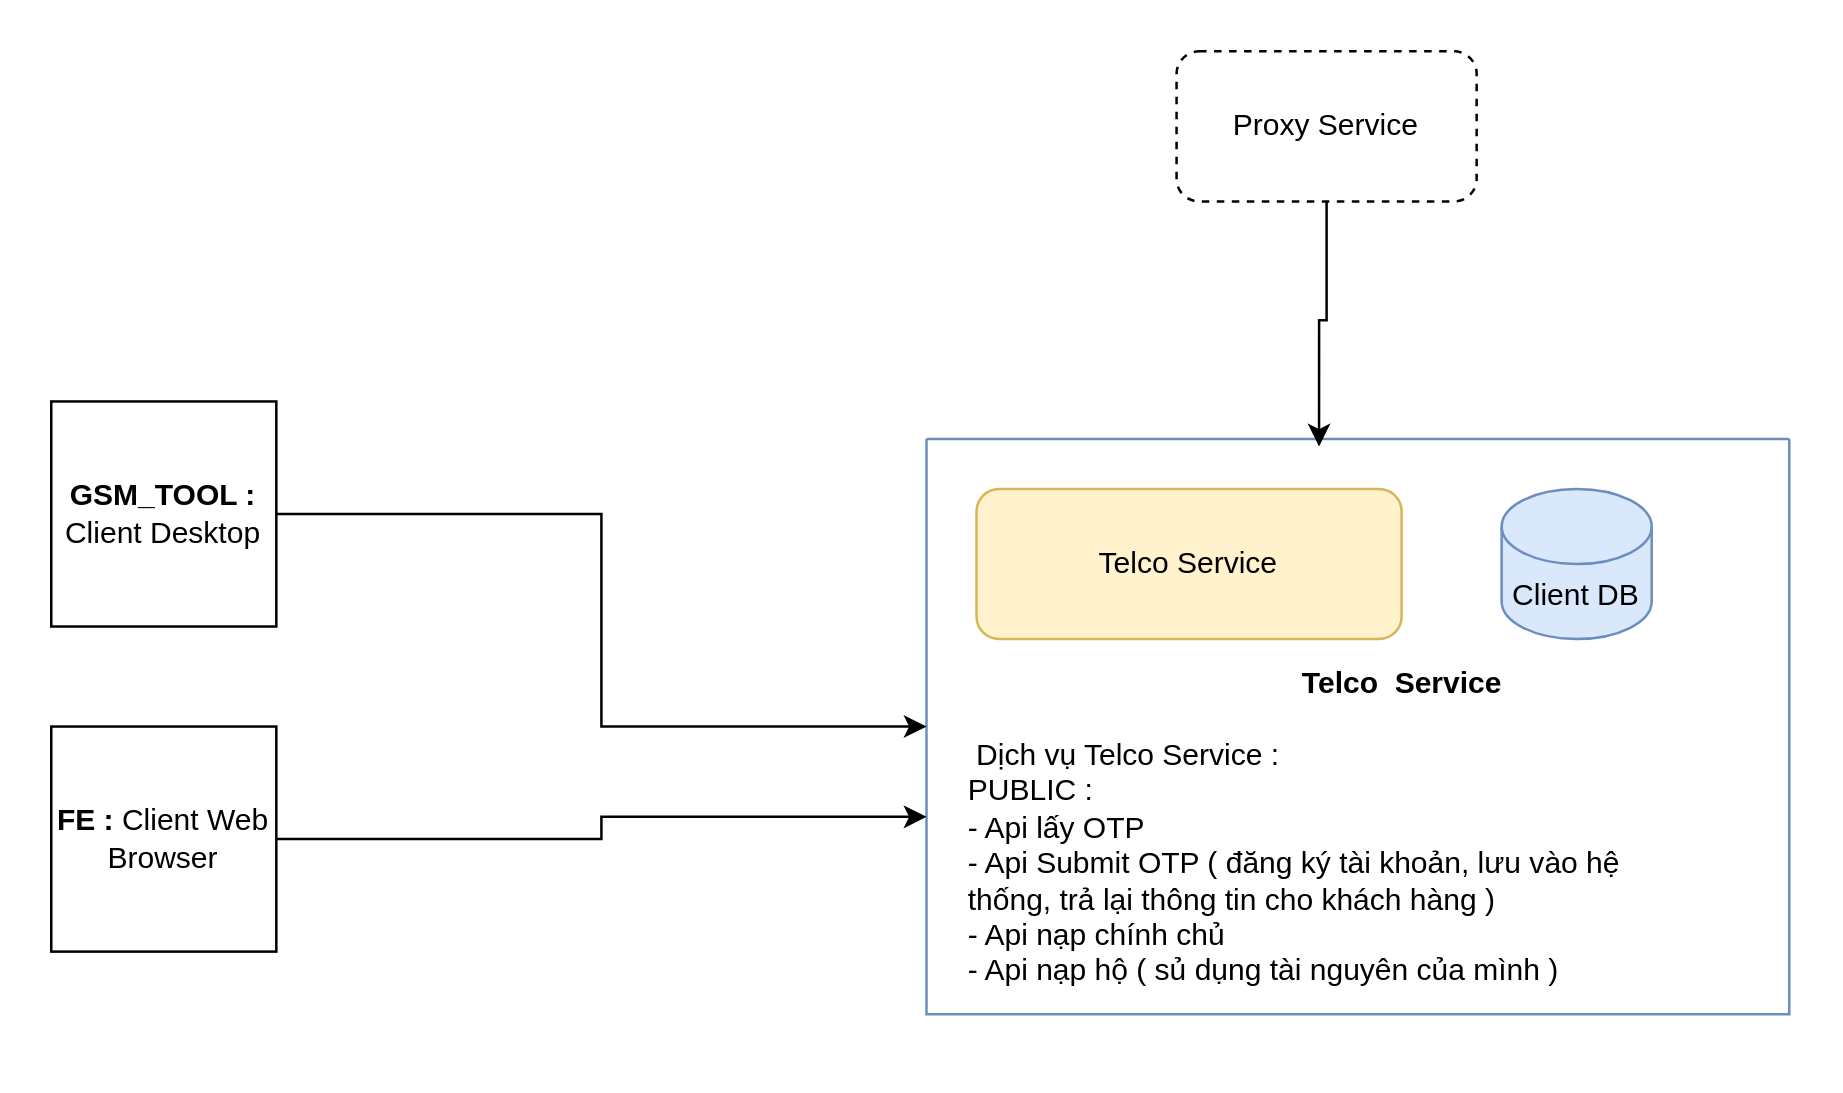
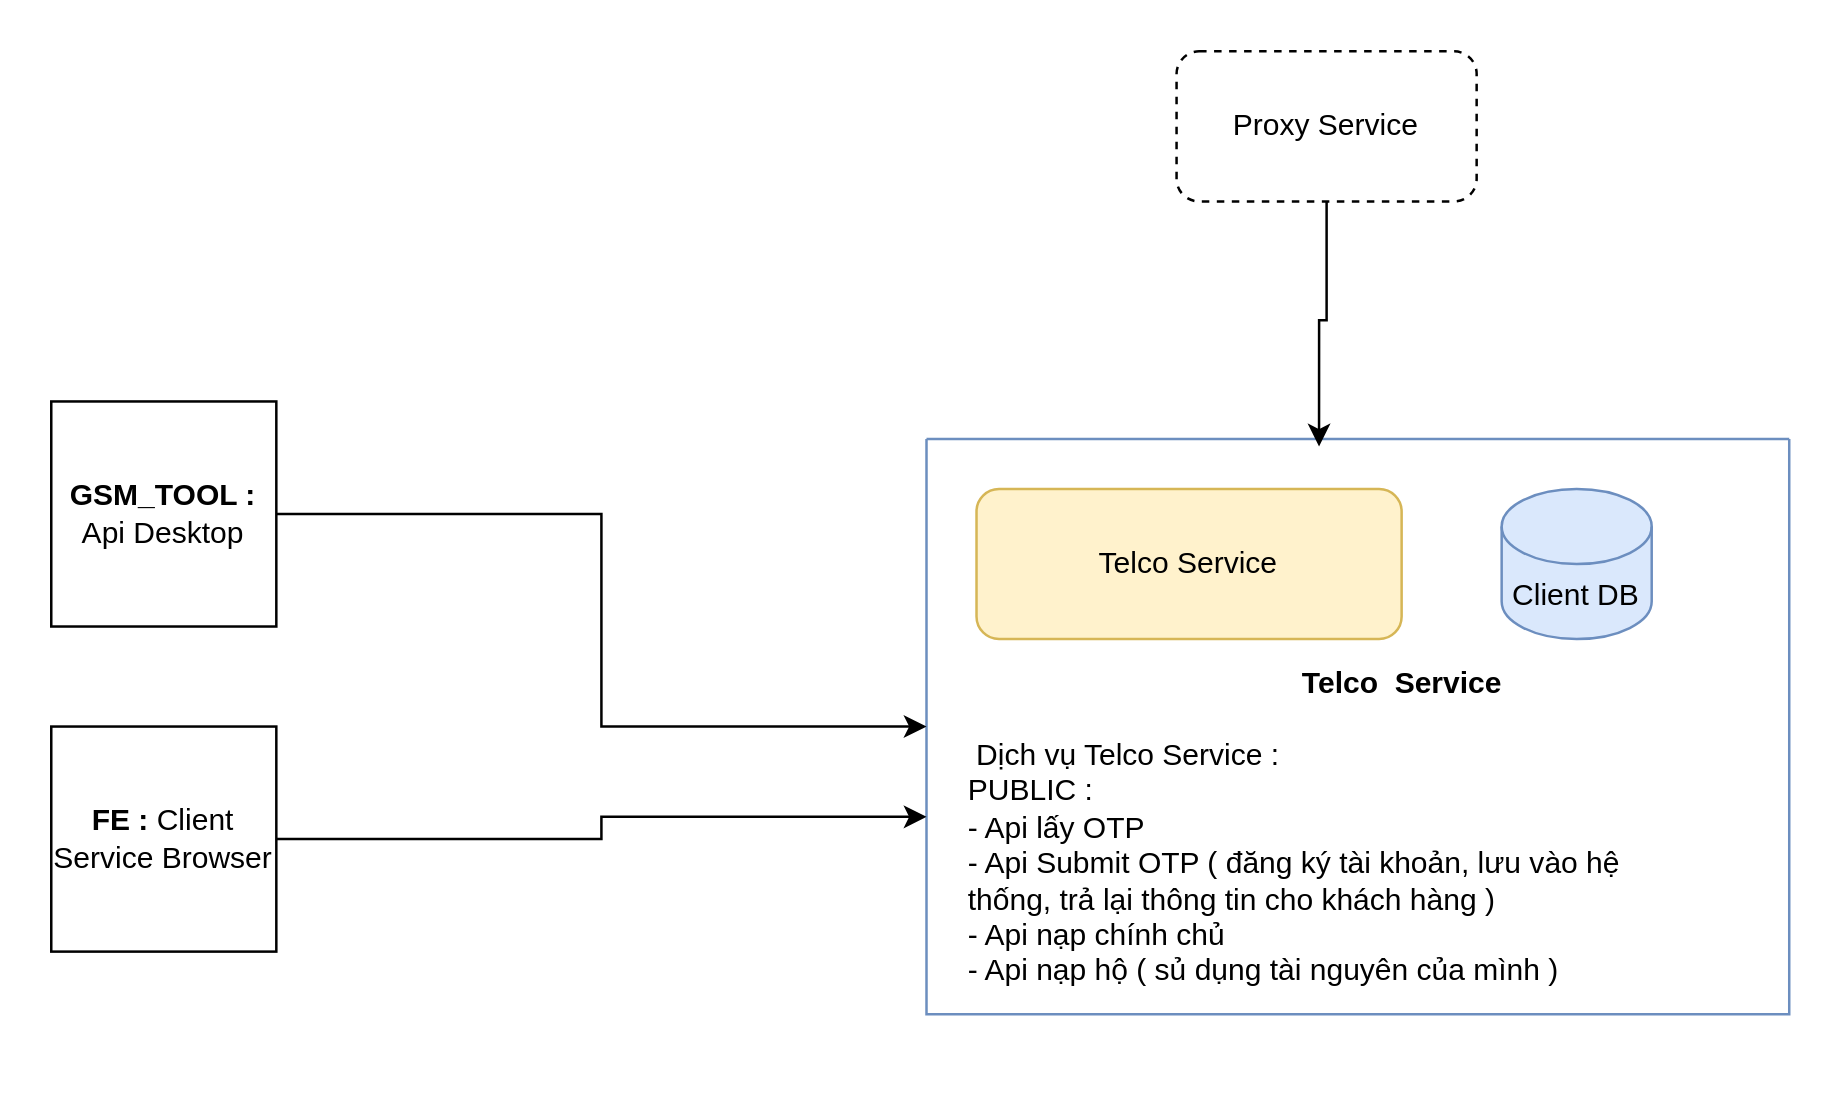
(164, 514) -> (164, 514)
(164, 839) -> (164, 839)
